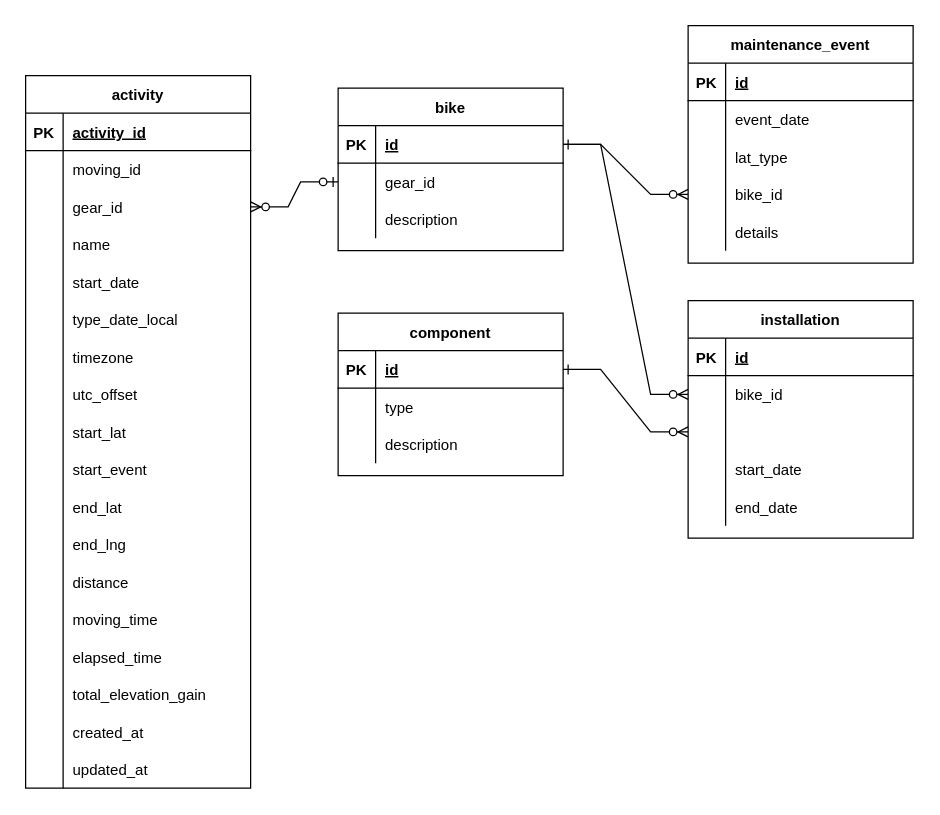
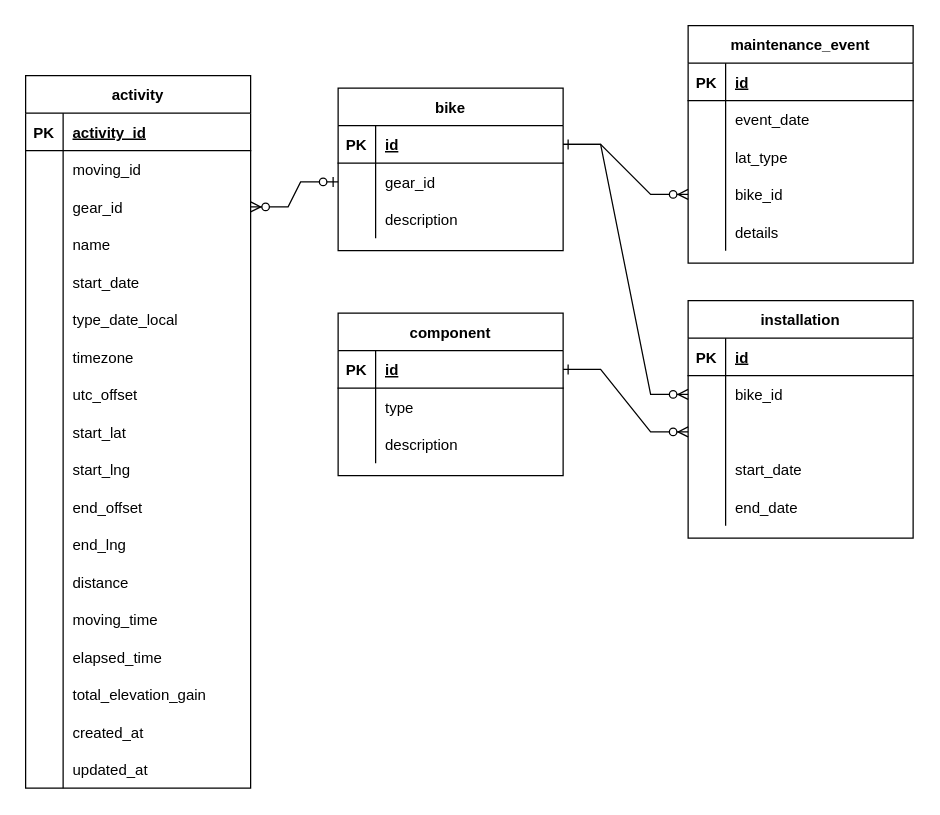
(119, 470) -> (108, 470)
(100, 508) -> (115, 508)
